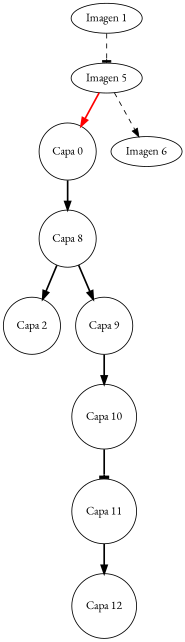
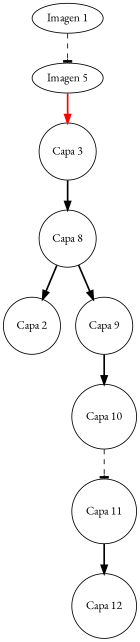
(68, 152) -> (68, 152)
(147, 152) -> none
(104, 462) -> (104, 462)
